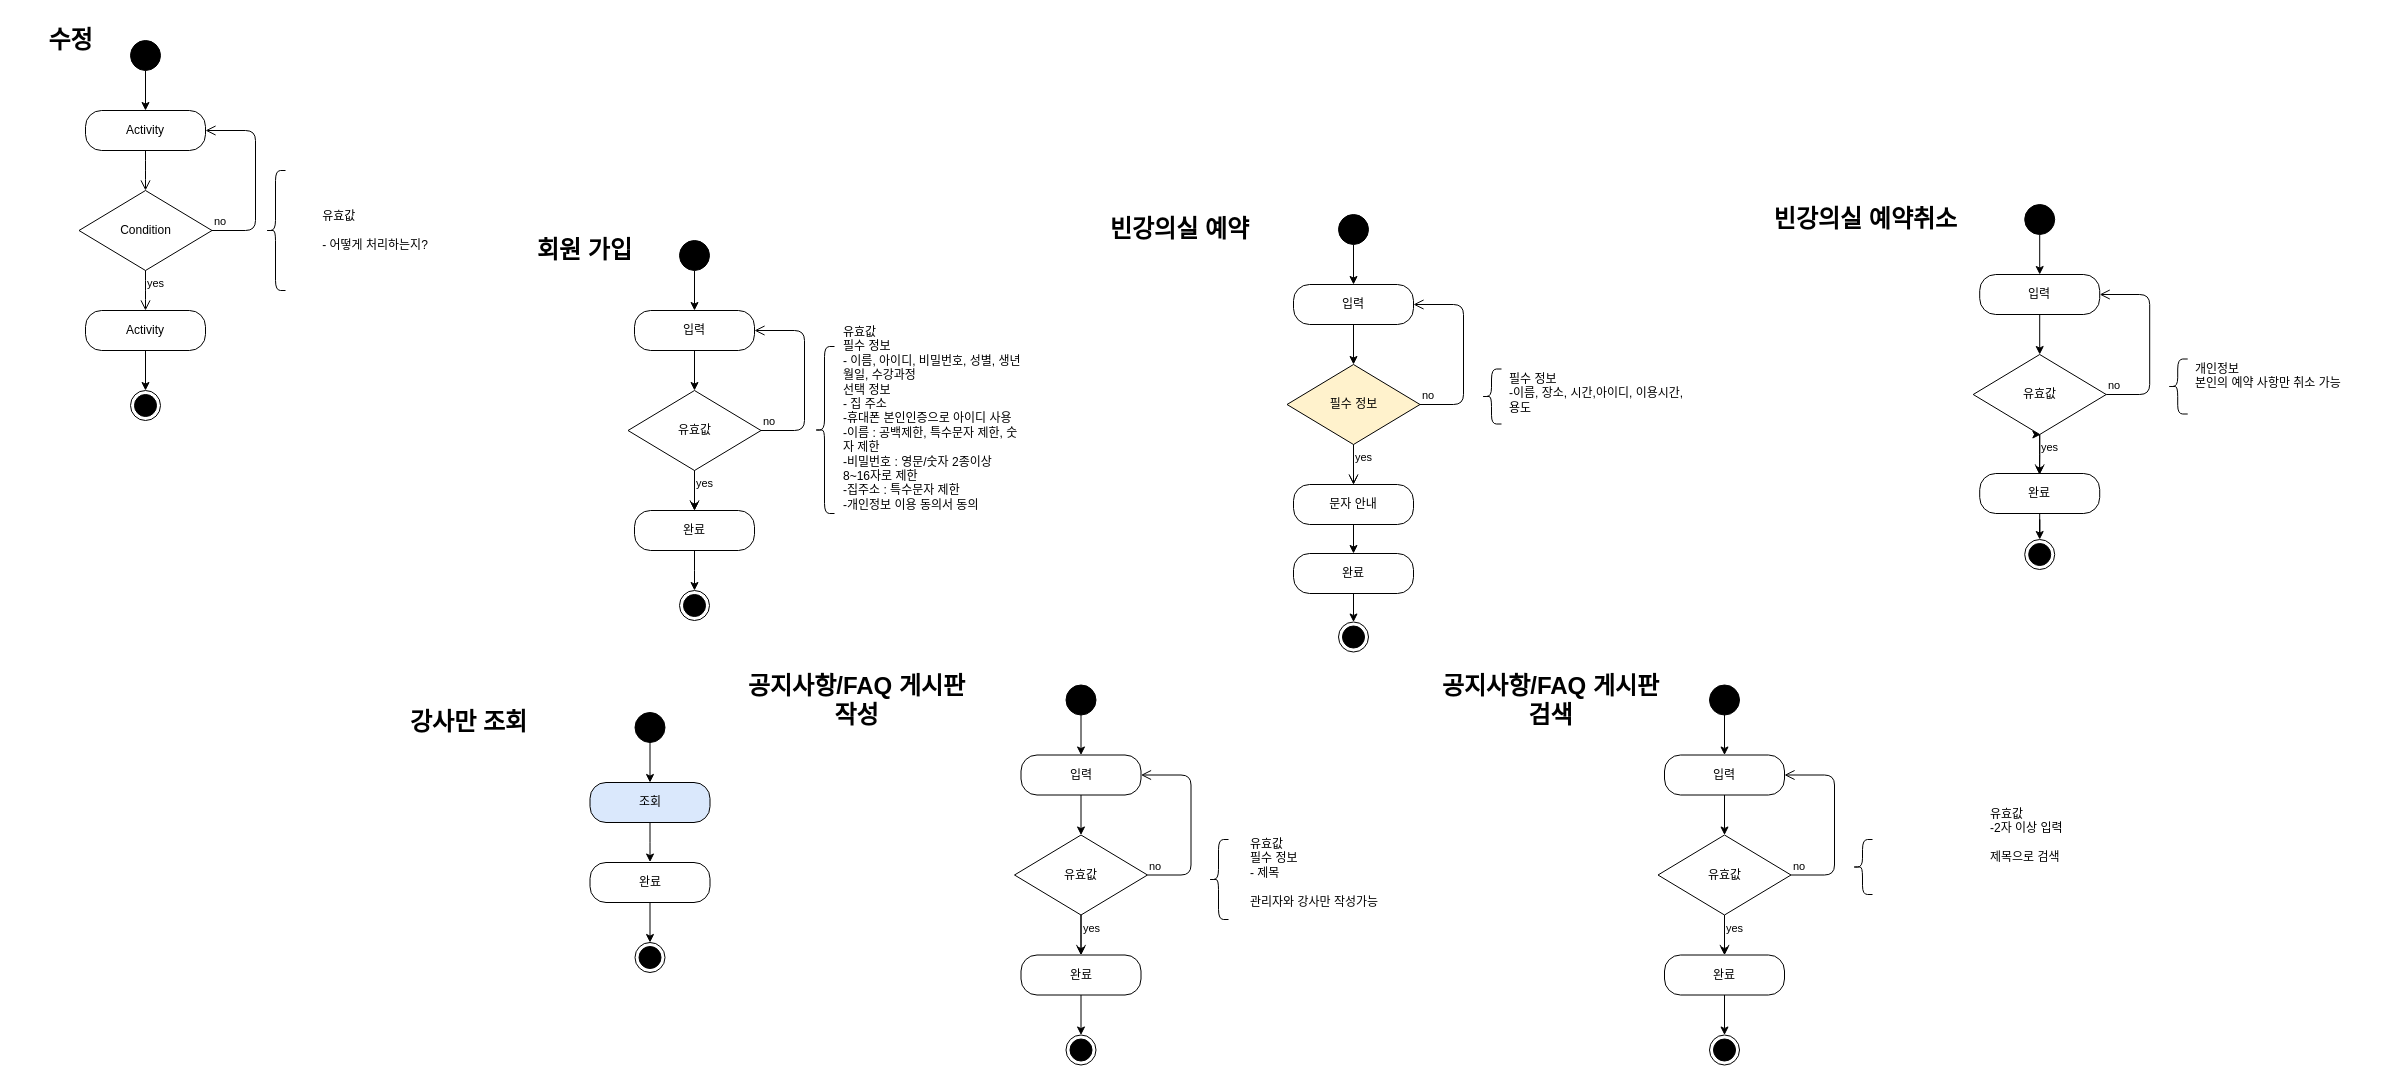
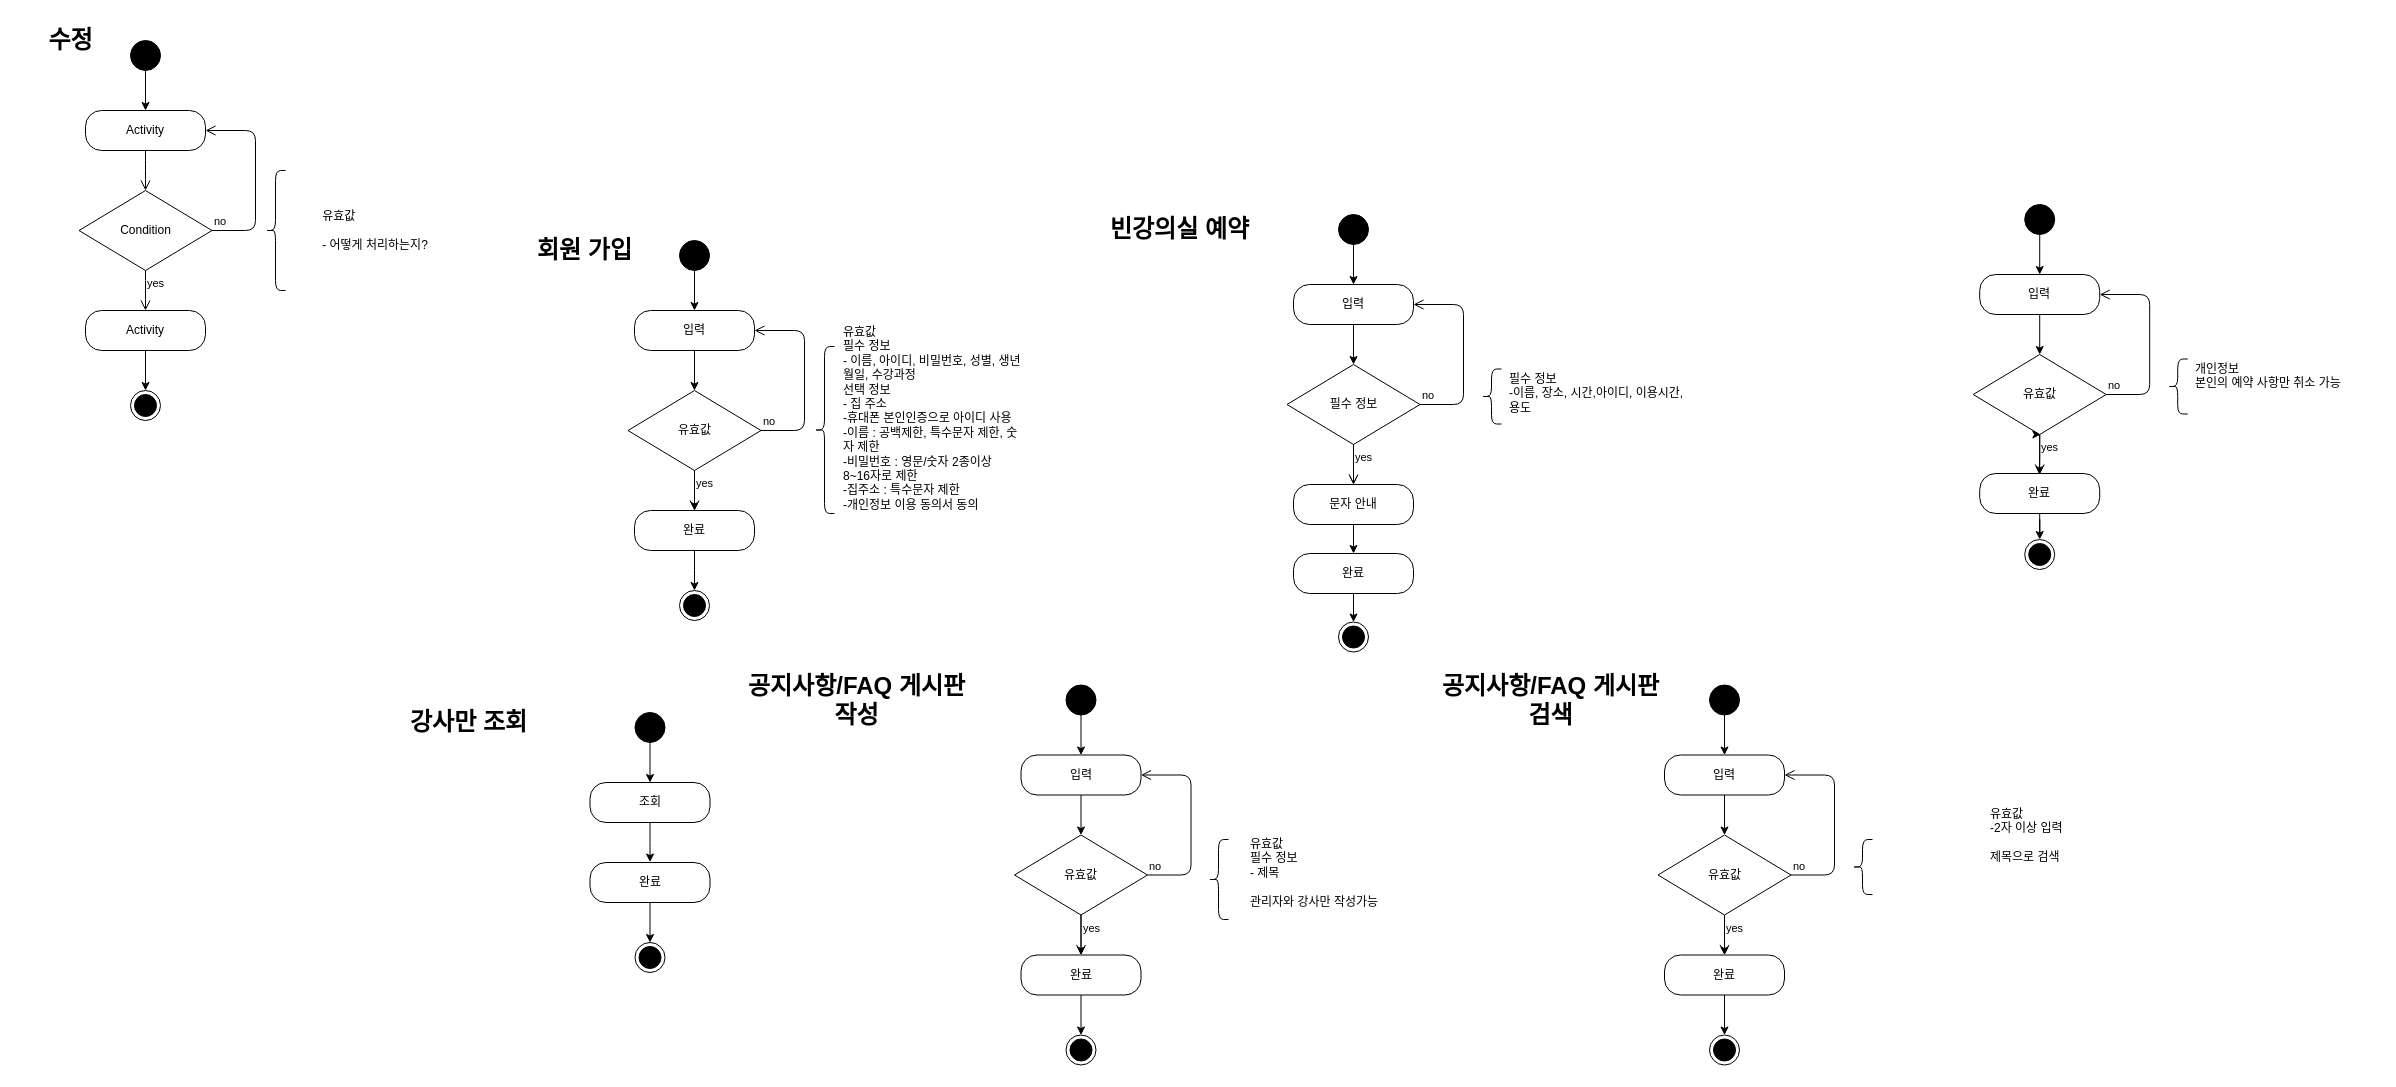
(1865, 220) -> none
(1354, 405) -> (1354, 405)
(650, 803) -> (650, 803)
